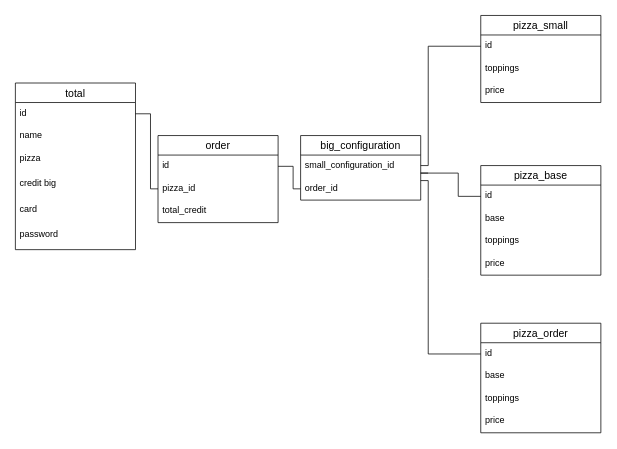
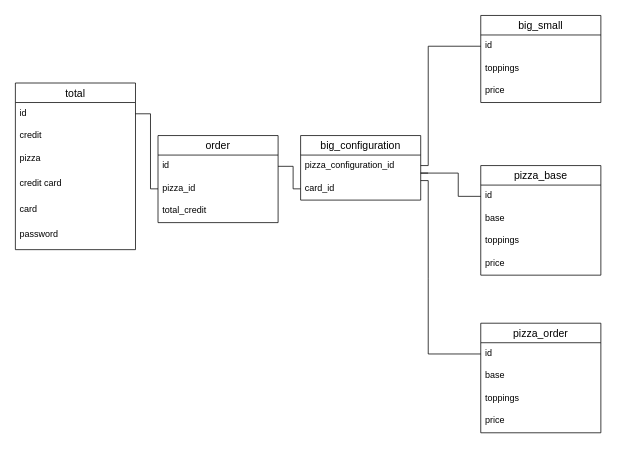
(540, 26) -> (540, 26)
(30, 135) -> (33, 135)
(354, 165) -> (355, 165)
(41, 183) -> (45, 183)
(323, 188) -> (321, 188)
